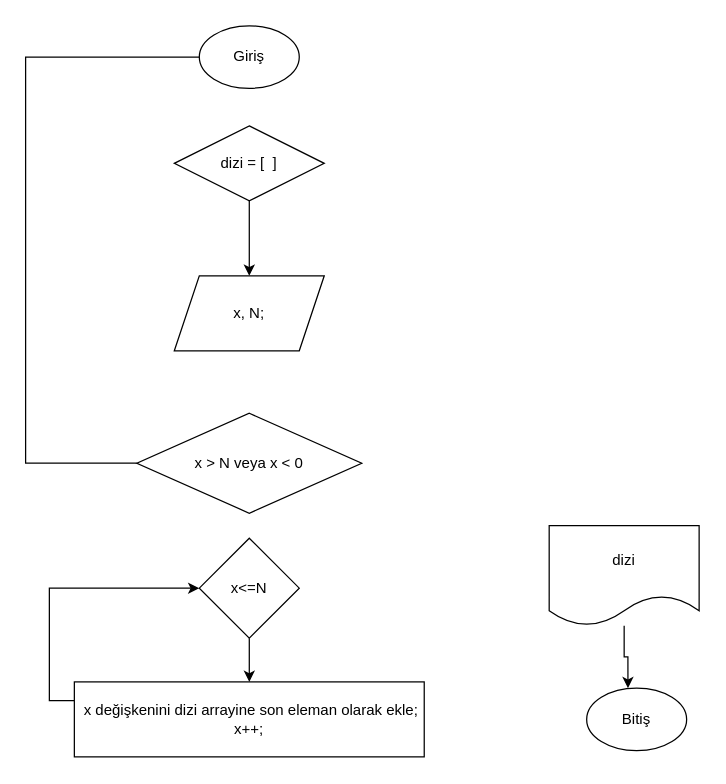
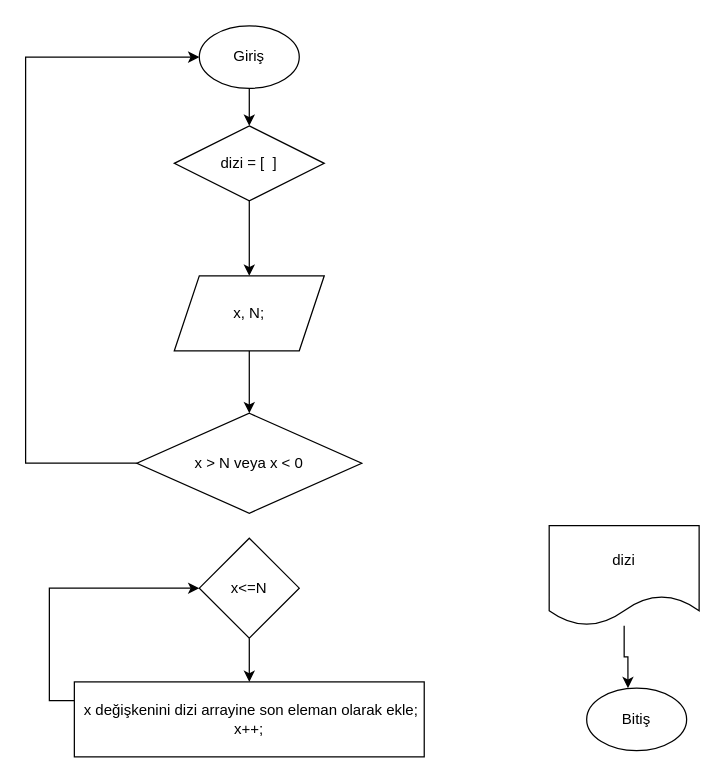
(192, 57) -> (189, 57)
none -> (249, 111)
none -> (249, 378)
